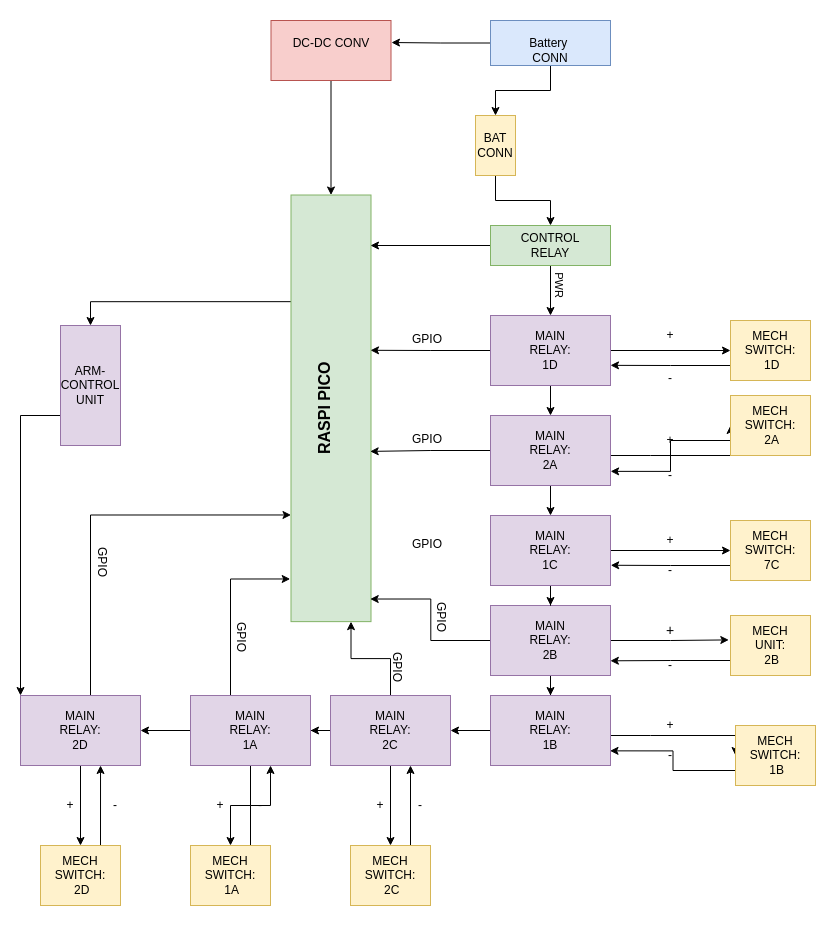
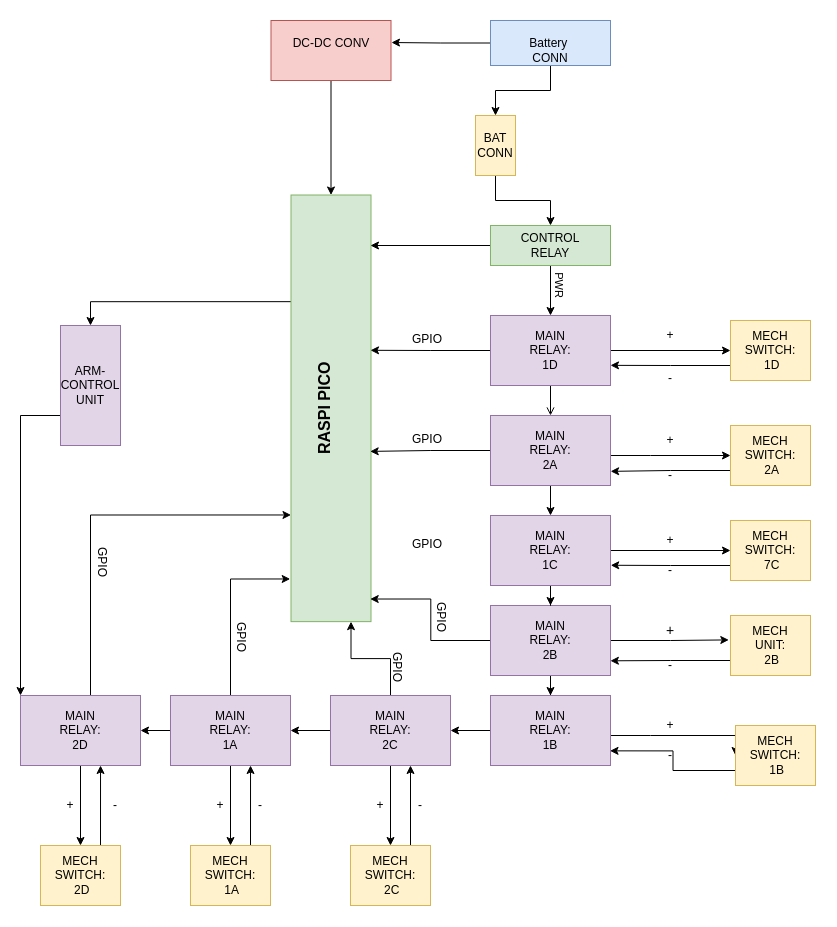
(551, 407) -> (551, 409)
(771, 426) -> (771, 456)
(251, 731) -> (231, 731)
